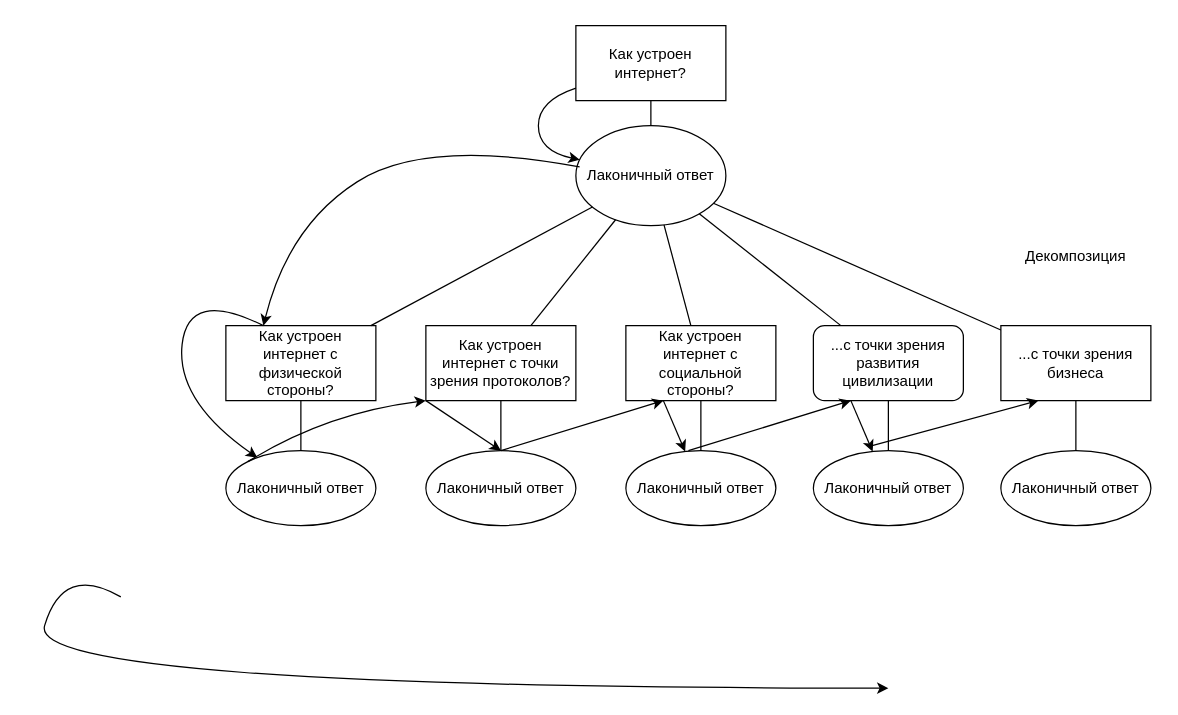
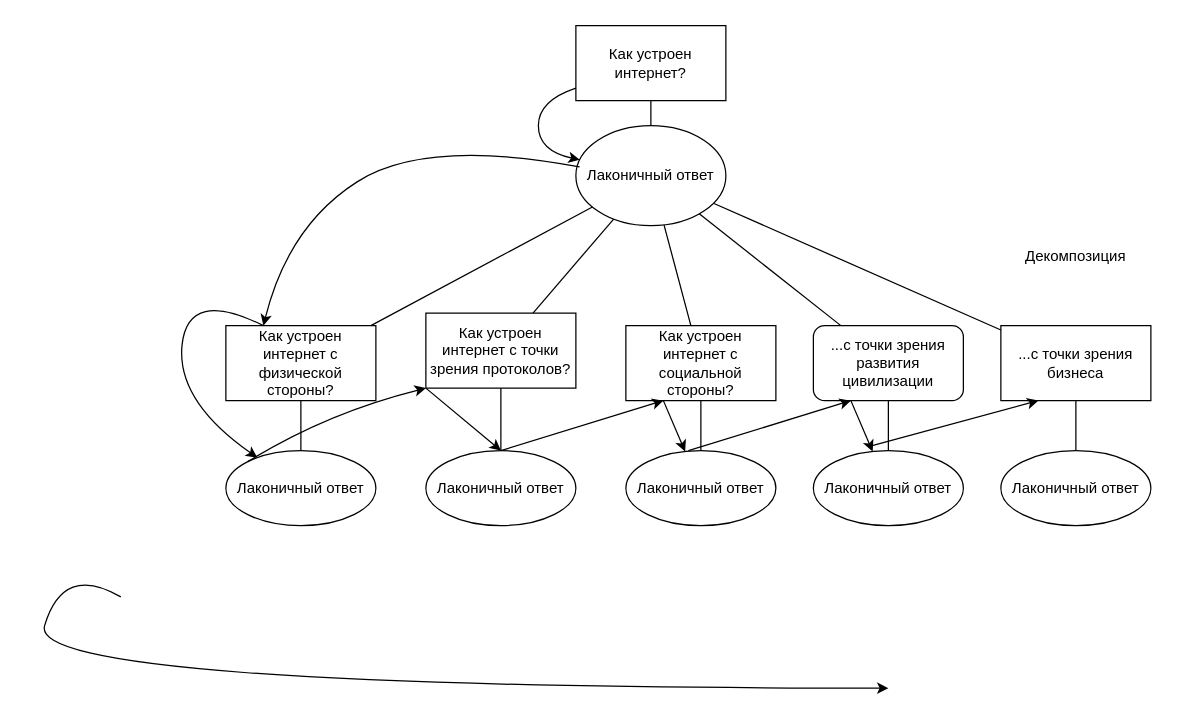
(501, 363) -> (501, 351)
